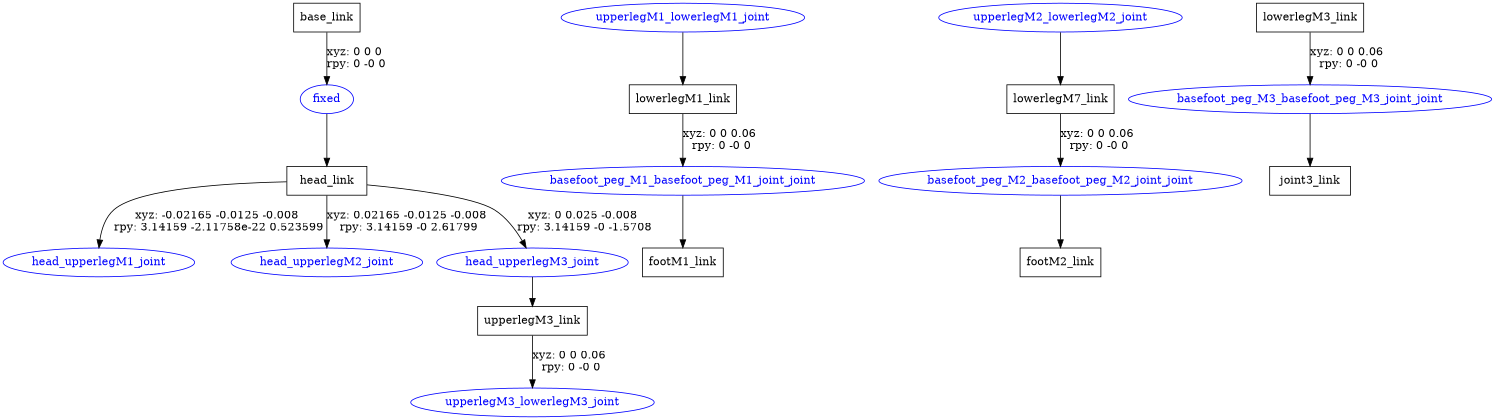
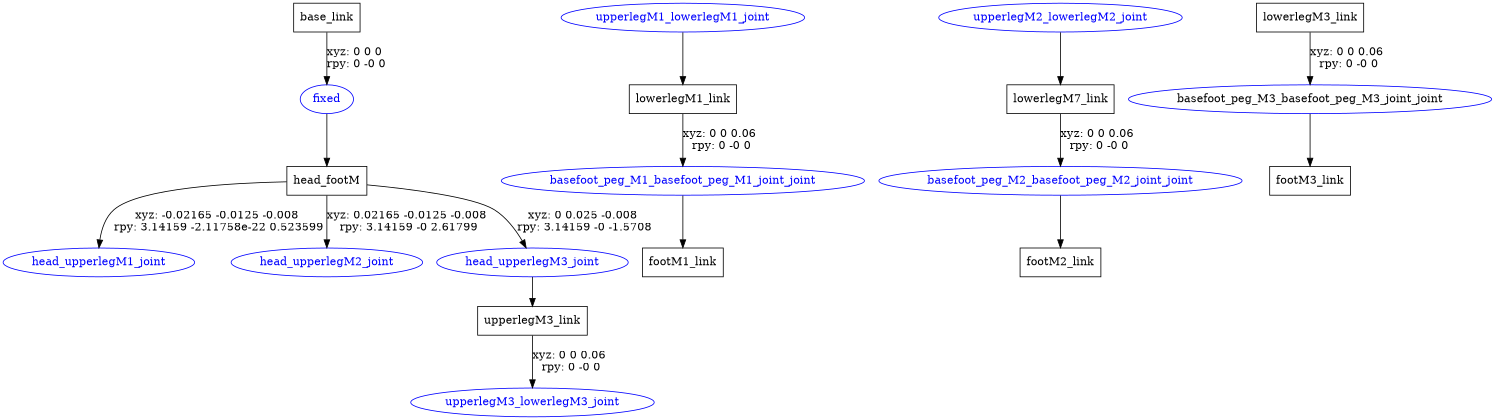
(1310, 99) -> (1310, 99)
(327, 181) -> (327, 181)
(1310, 181) -> (1310, 181)
